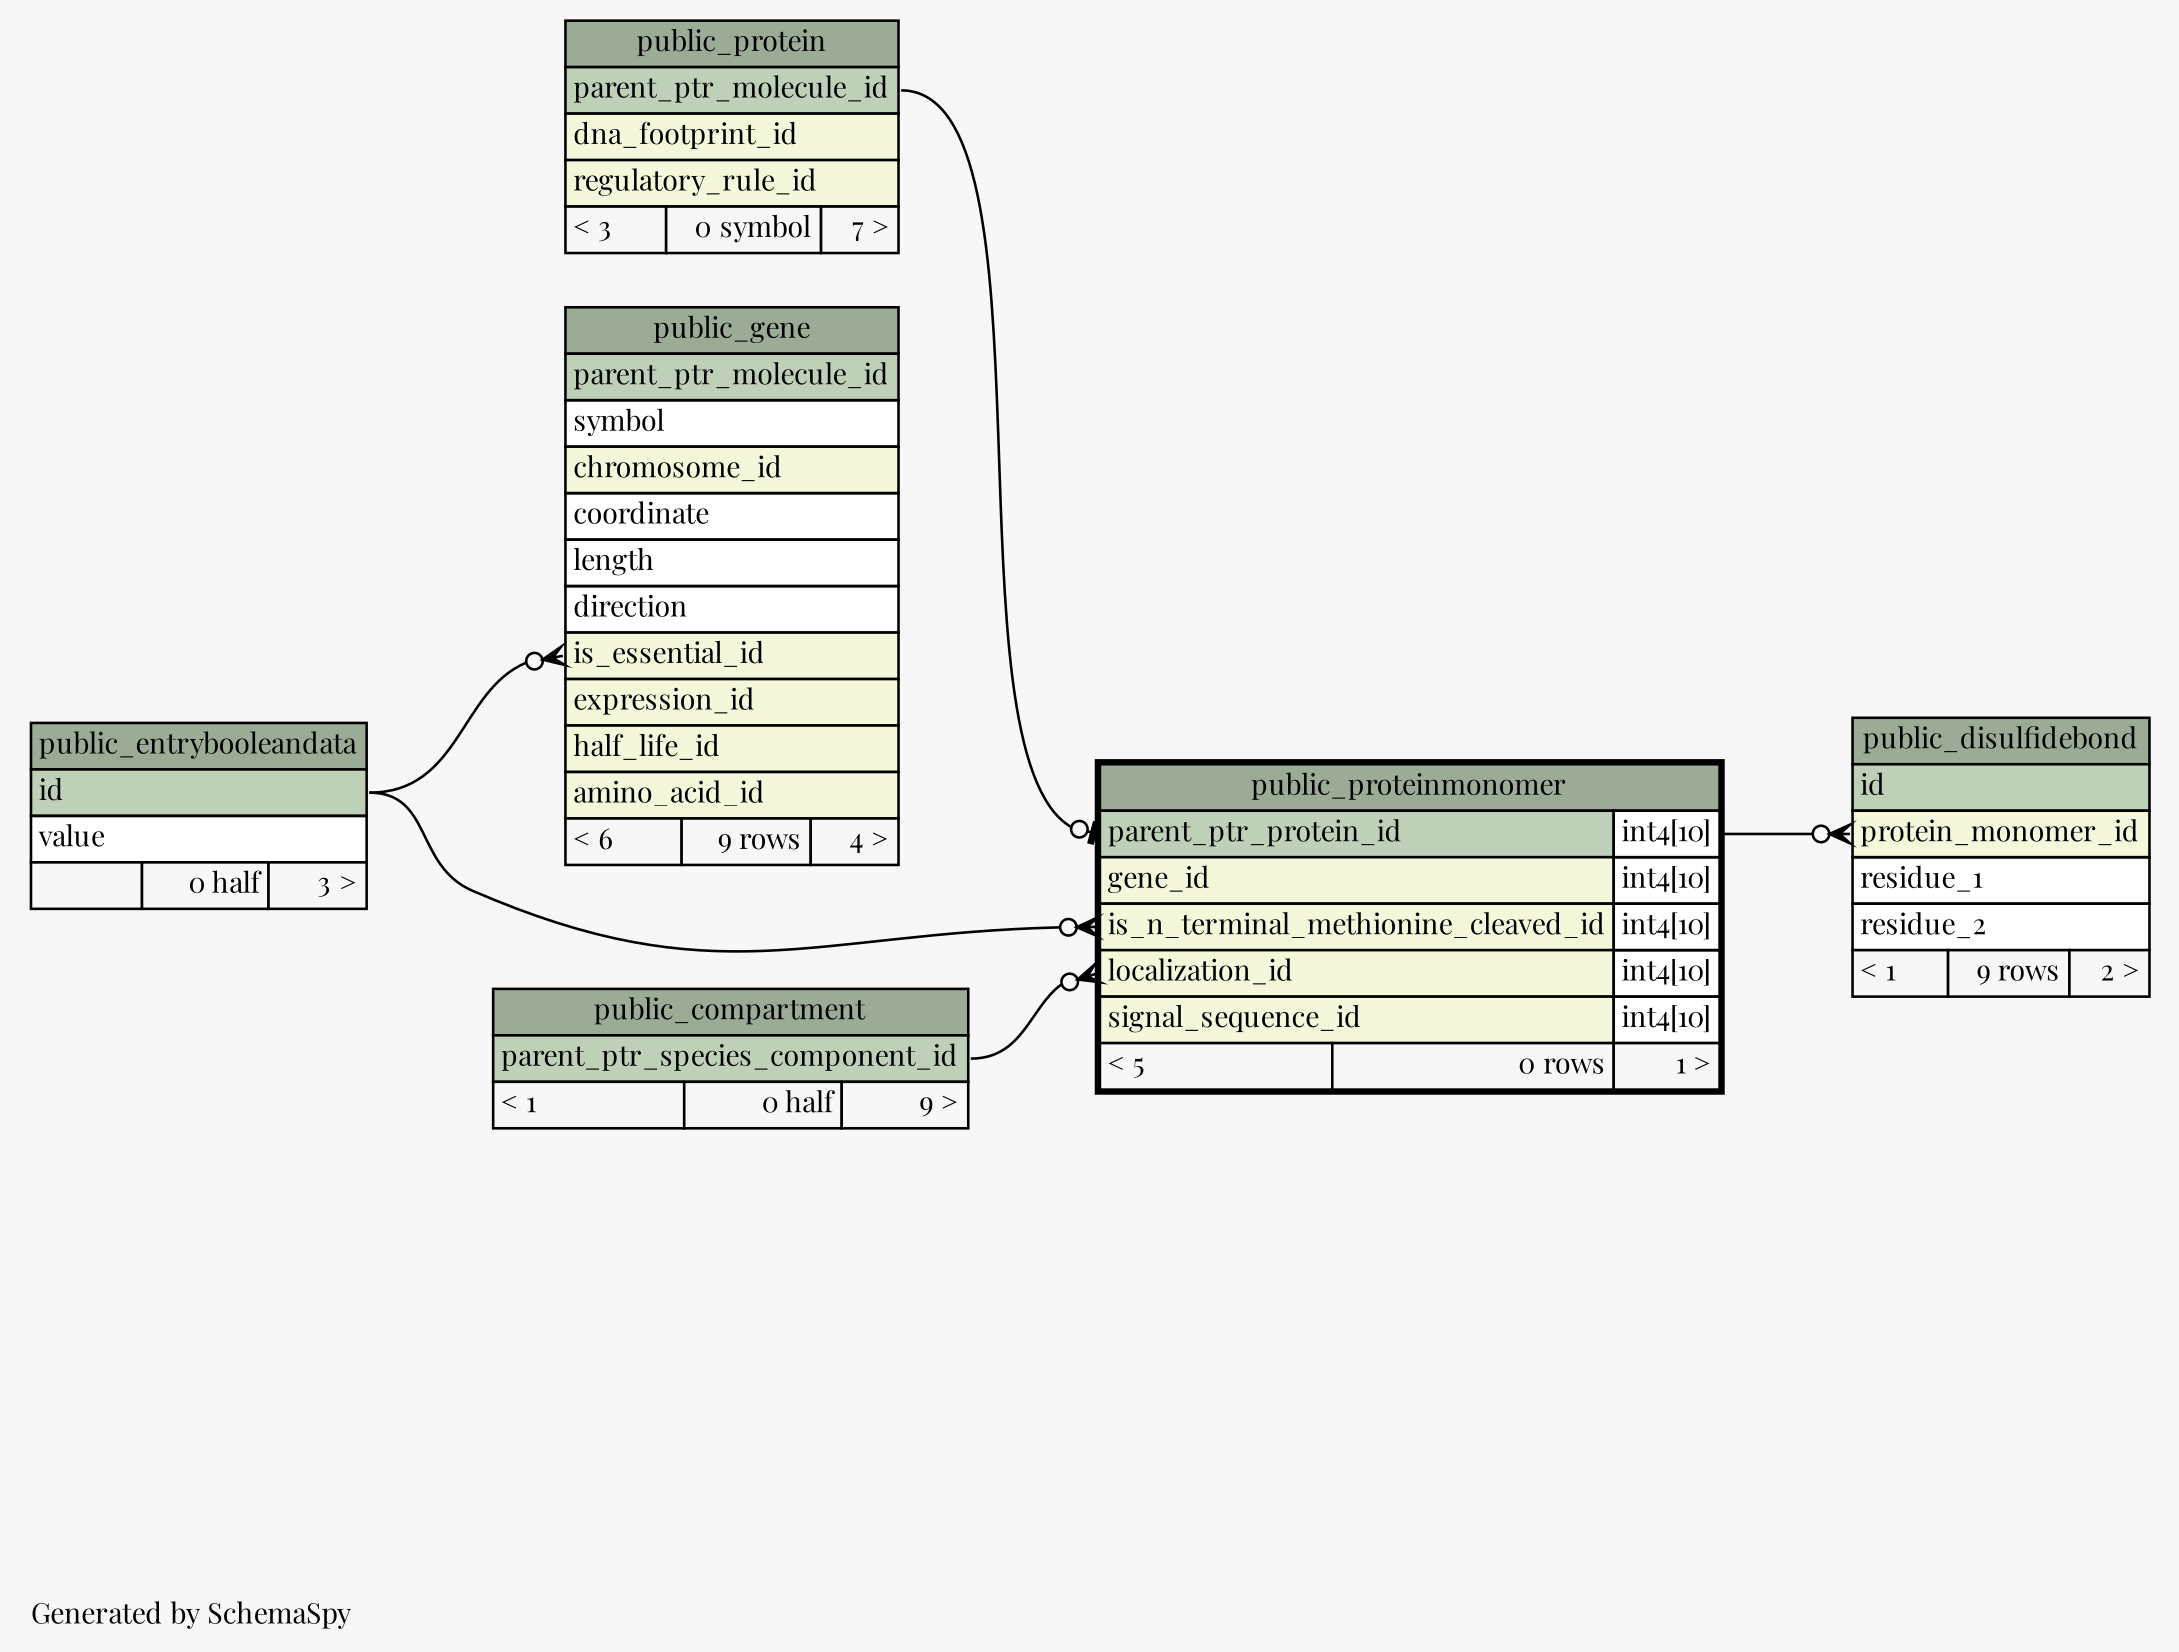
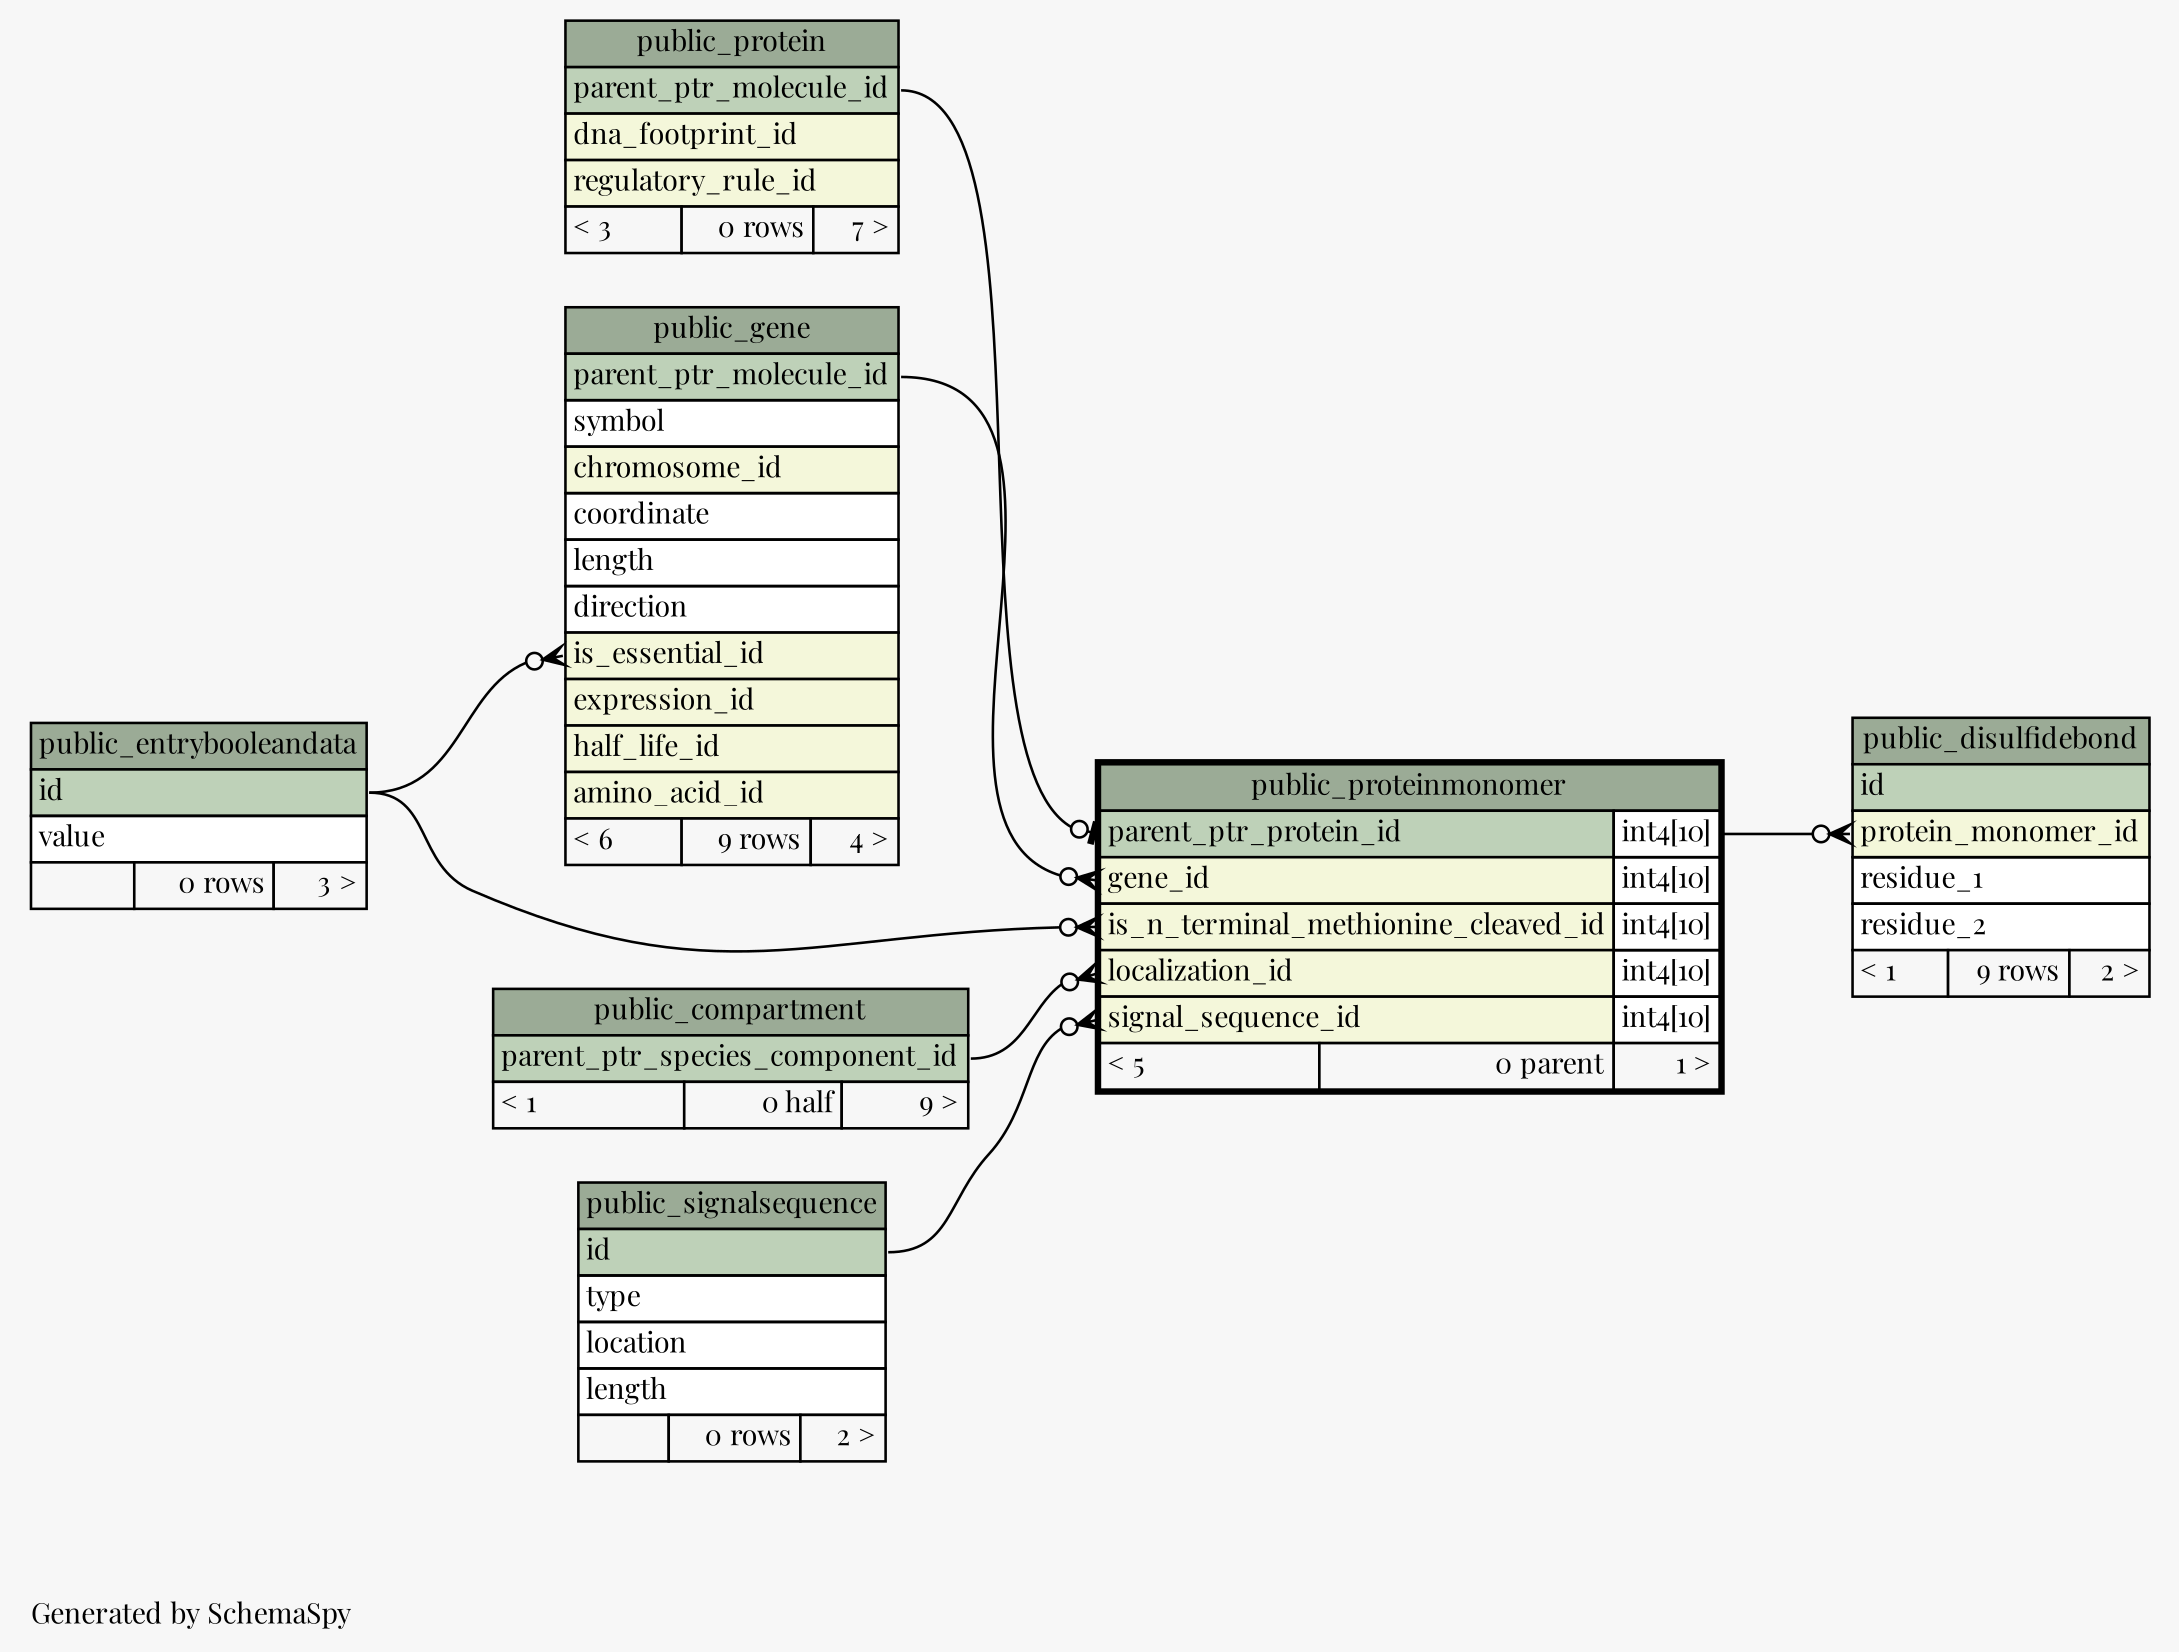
(754, 229) -> (762, 229)
none -> (996, 668)
(225, 884) -> (222, 884)
(1562, 1065) -> (1550, 1065)
none -> (731, 1322)
